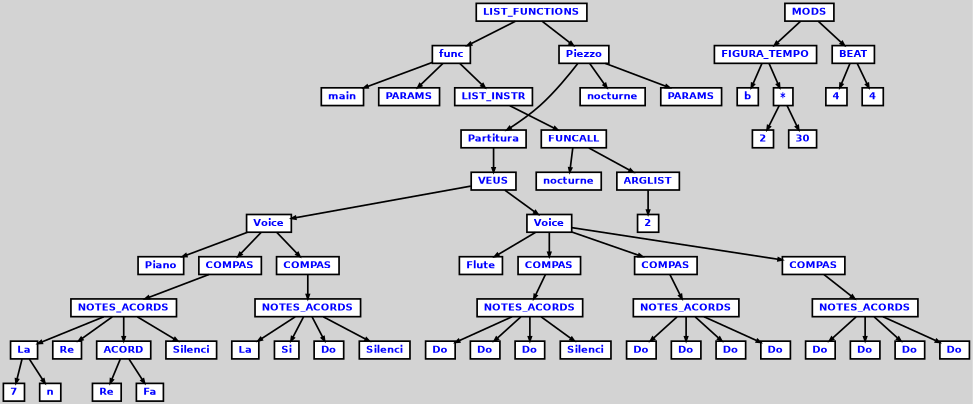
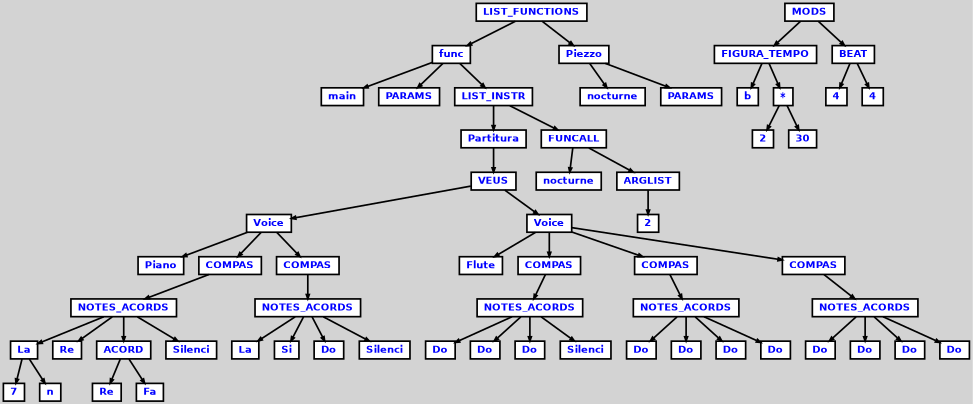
(547, 99) -> (494, 116)
